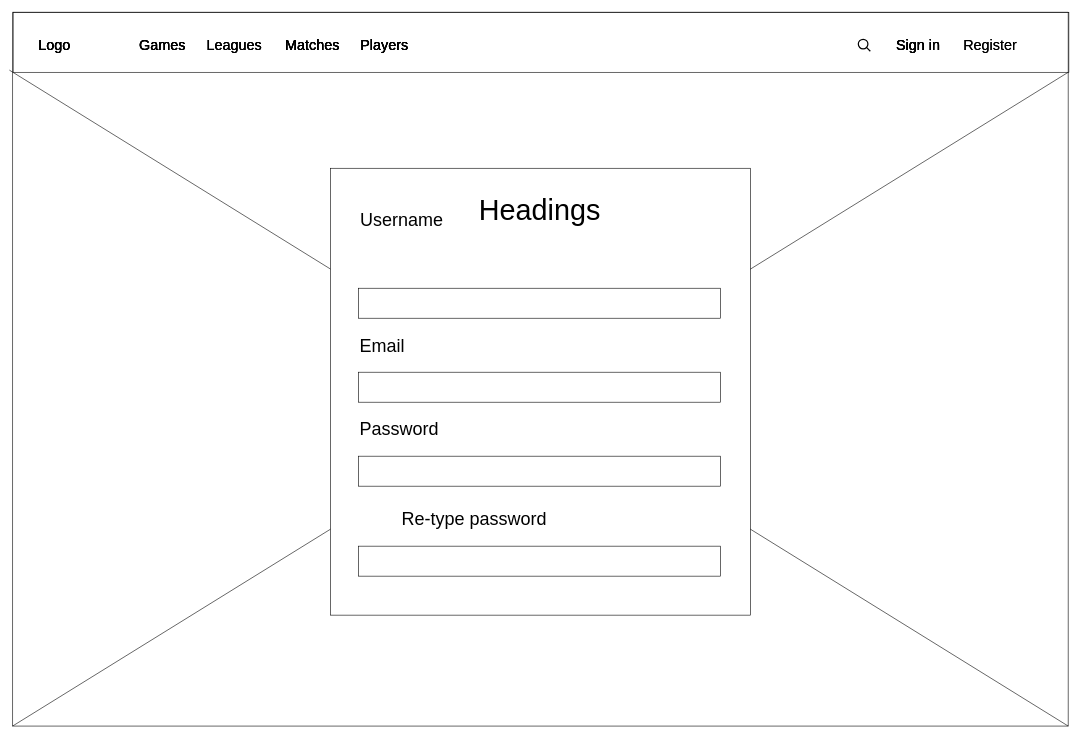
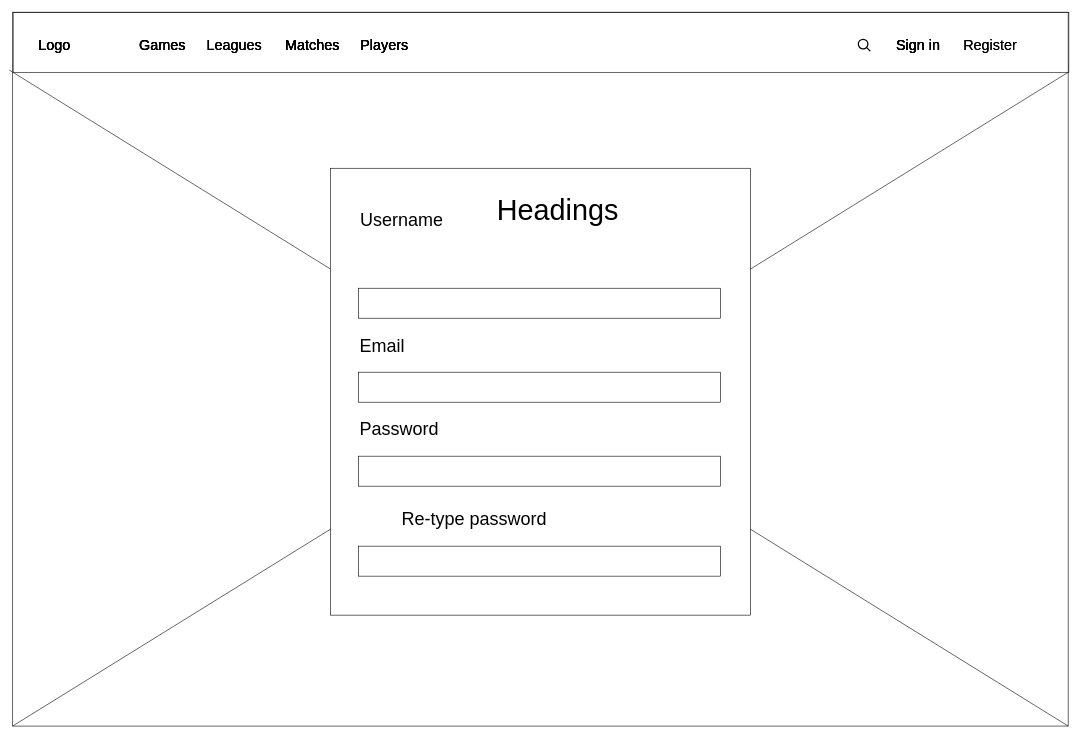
(539, 210) -> (557, 210)
